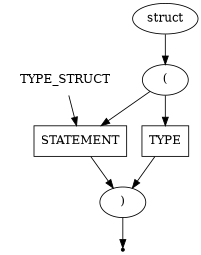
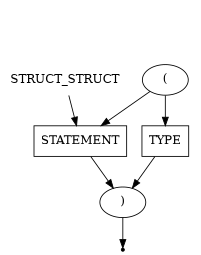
(165, 19) -> none
(65, 80) -> (65, 80)
